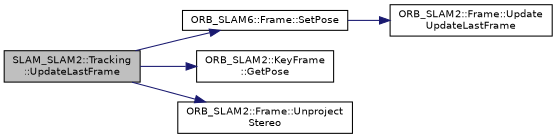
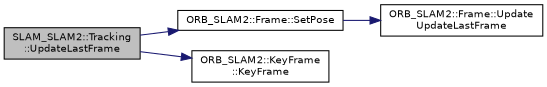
(265, 20) -> (260, 20)
(265, 66) -> (260, 66)
(265, 118) -> none
